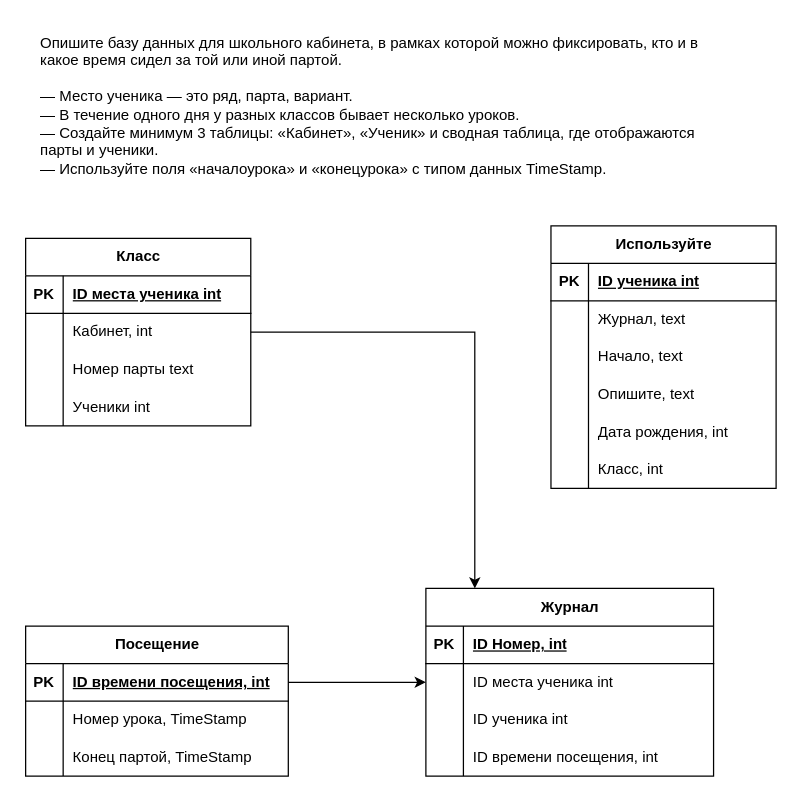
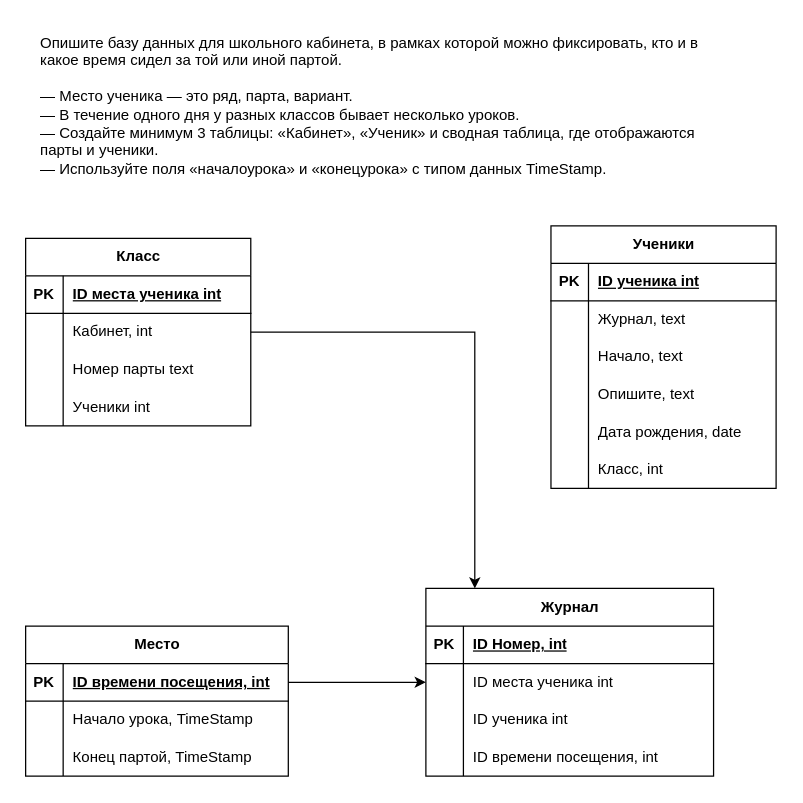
(664, 244) -> (664, 244)
(666, 432) -> (672, 432)
(158, 644) -> (158, 644)
(158, 719) -> (162, 719)
